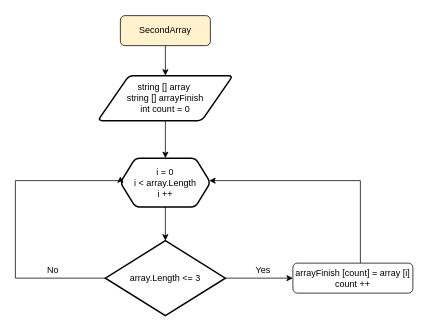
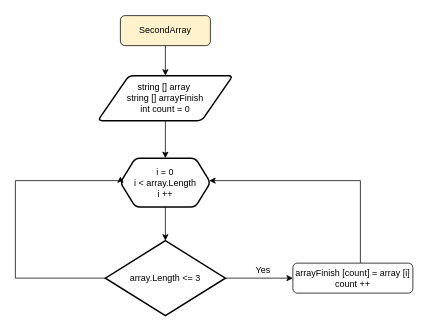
(53, 270) -> none
